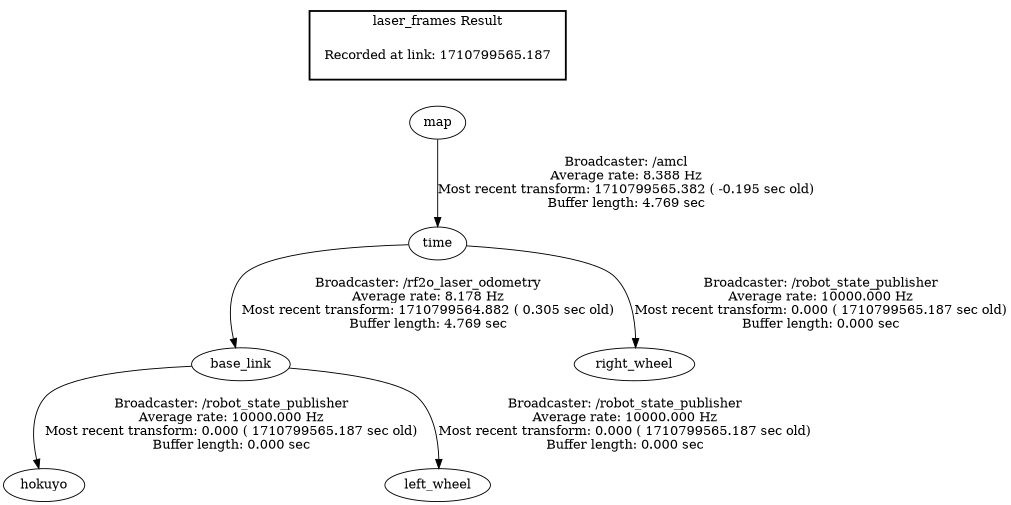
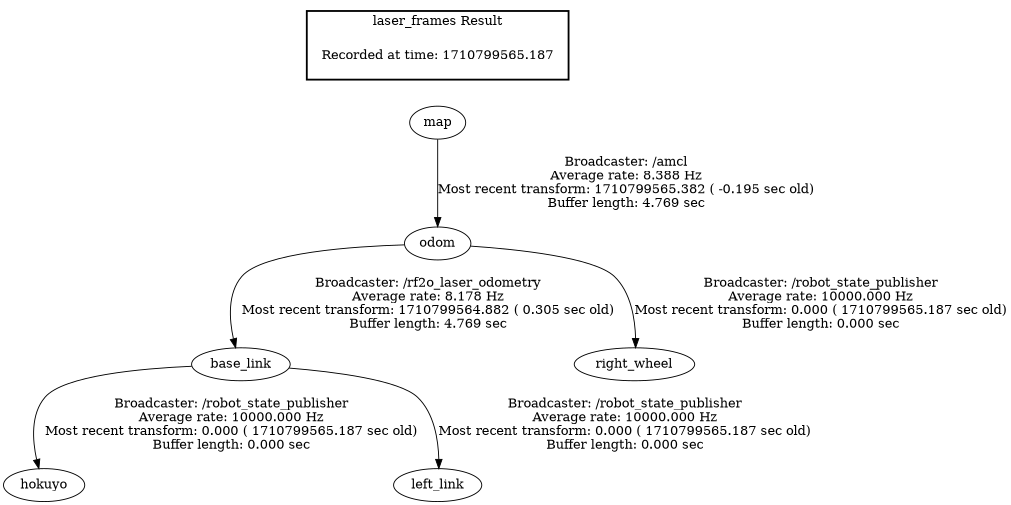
(438, 56) -> (438, 56)
(438, 243) -> (438, 243)
(438, 485) -> (438, 485)
